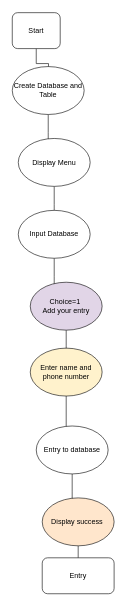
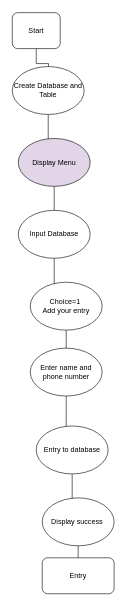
(54, 162) -> (54, 162)
(66, 306) -> (66, 306)
(66, 372) -> (66, 372)
(78, 522) -> (78, 522)
